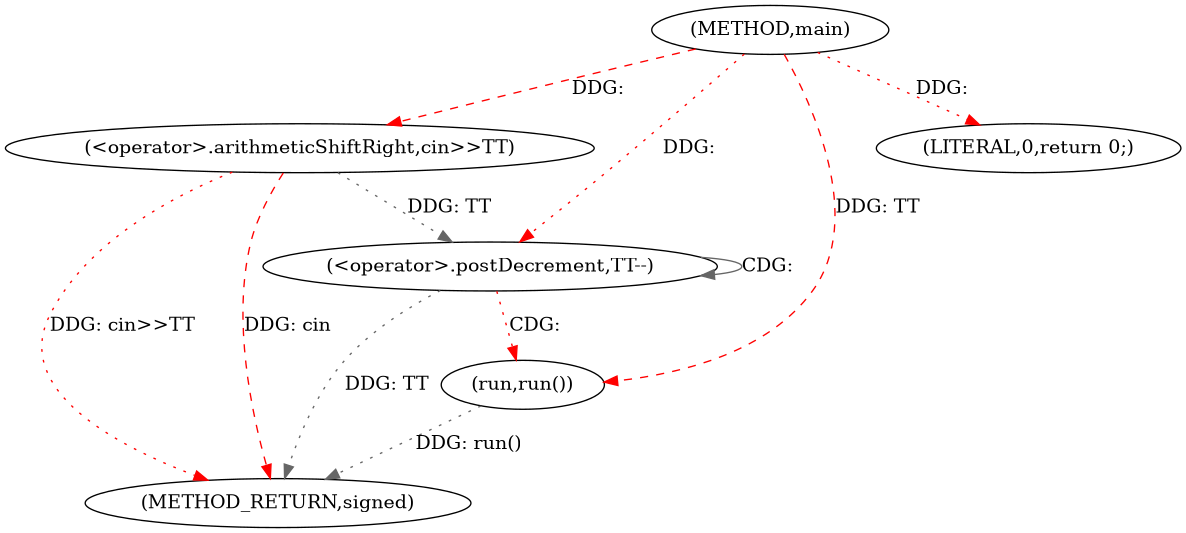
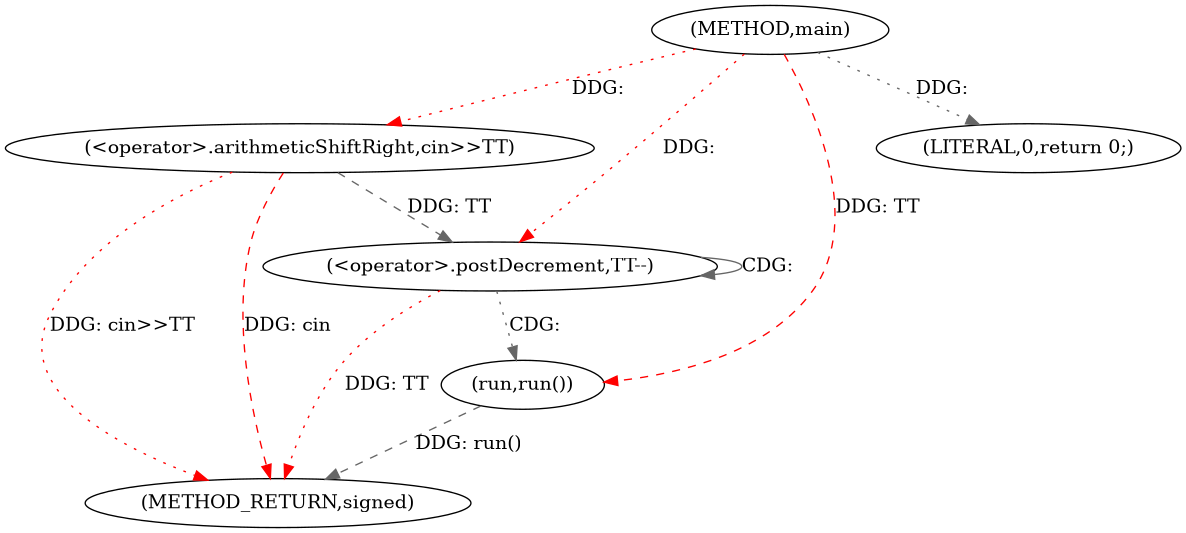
(548, 85) -> (548, 85)
(892, 86) -> (892, 86)
(389, 204) -> (389, 204)
(505, 319) -> (505, 319)
(344, 361) -> (344, 361)
(409, 440) -> (409, 440)
